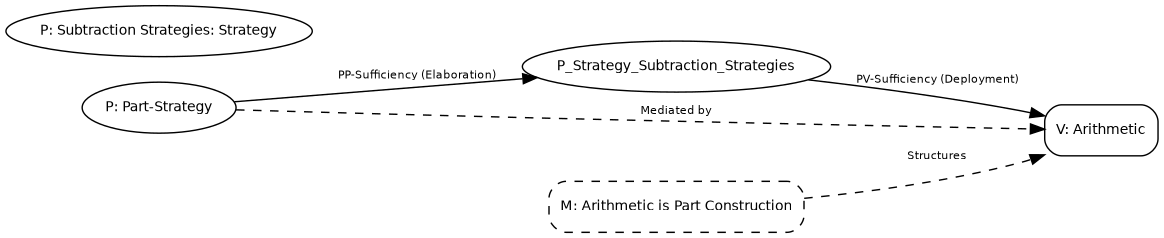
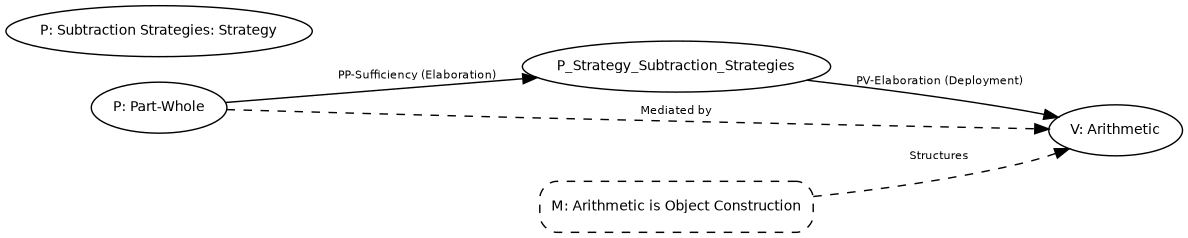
(938, 80) -> (940, 81)
(159, 108) -> (159, 108)
(1101, 130) -> (1116, 130)
(677, 207) -> (677, 207)
